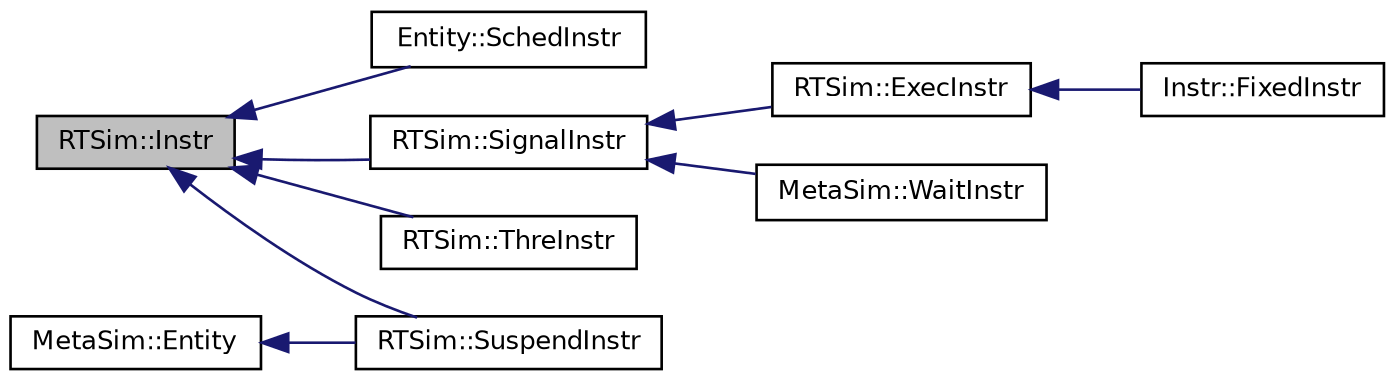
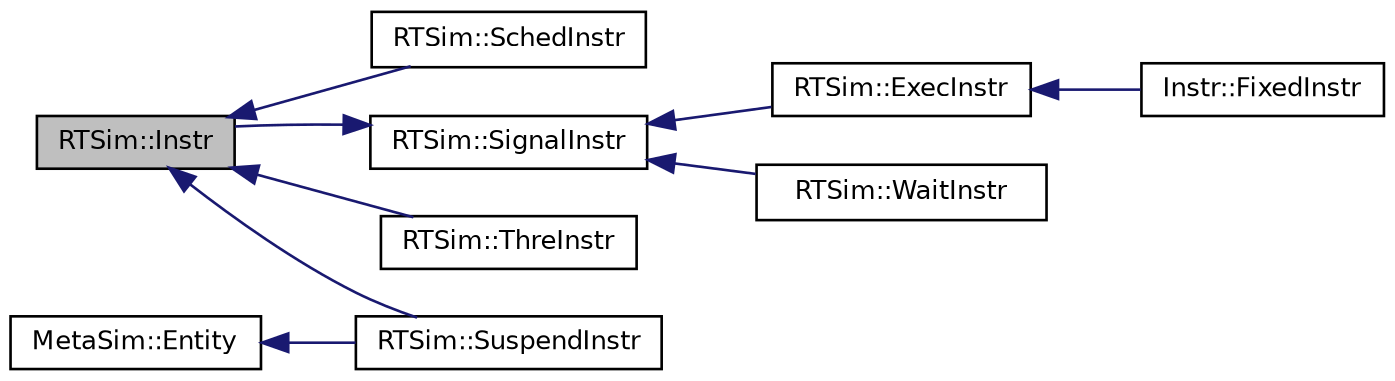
(509, 40) -> (509, 40)
(316, 160) -> (289, 125)
(902, 192) -> (902, 192)
